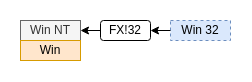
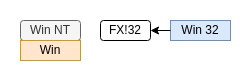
(51, 31) -> (51, 31)
(94, 31) -> none
(201, 31) -> (201, 31)
